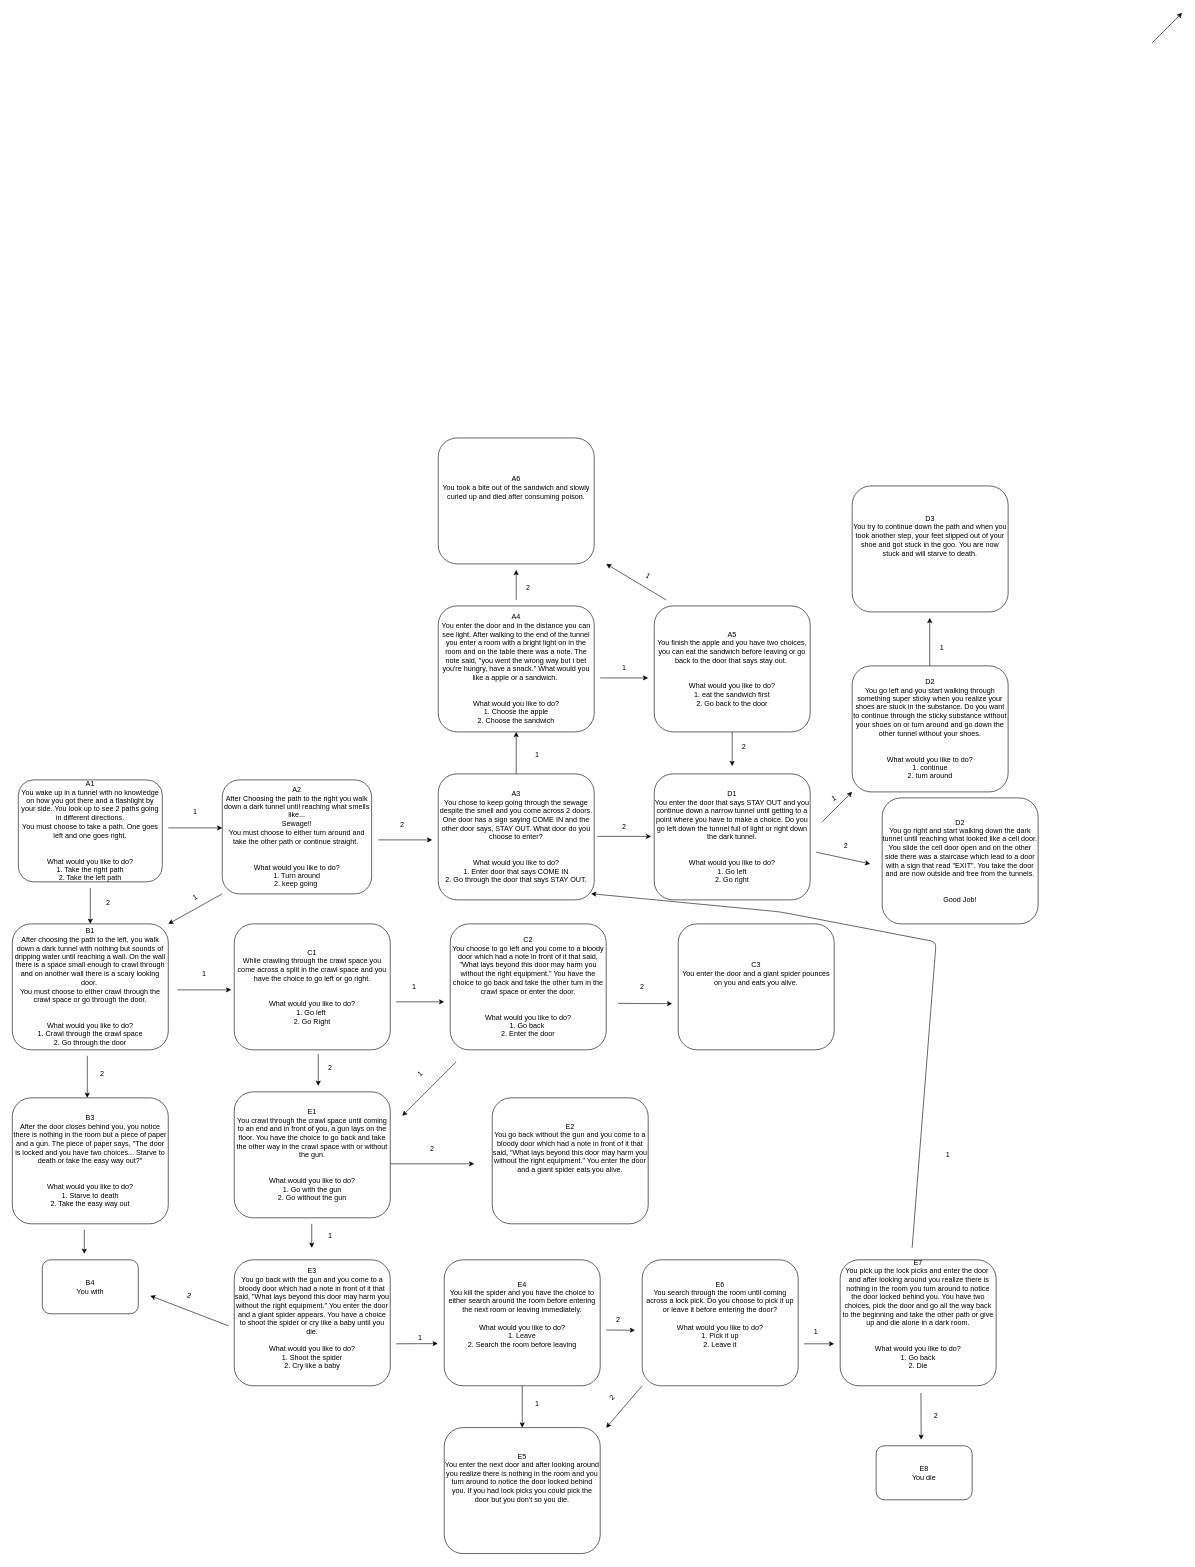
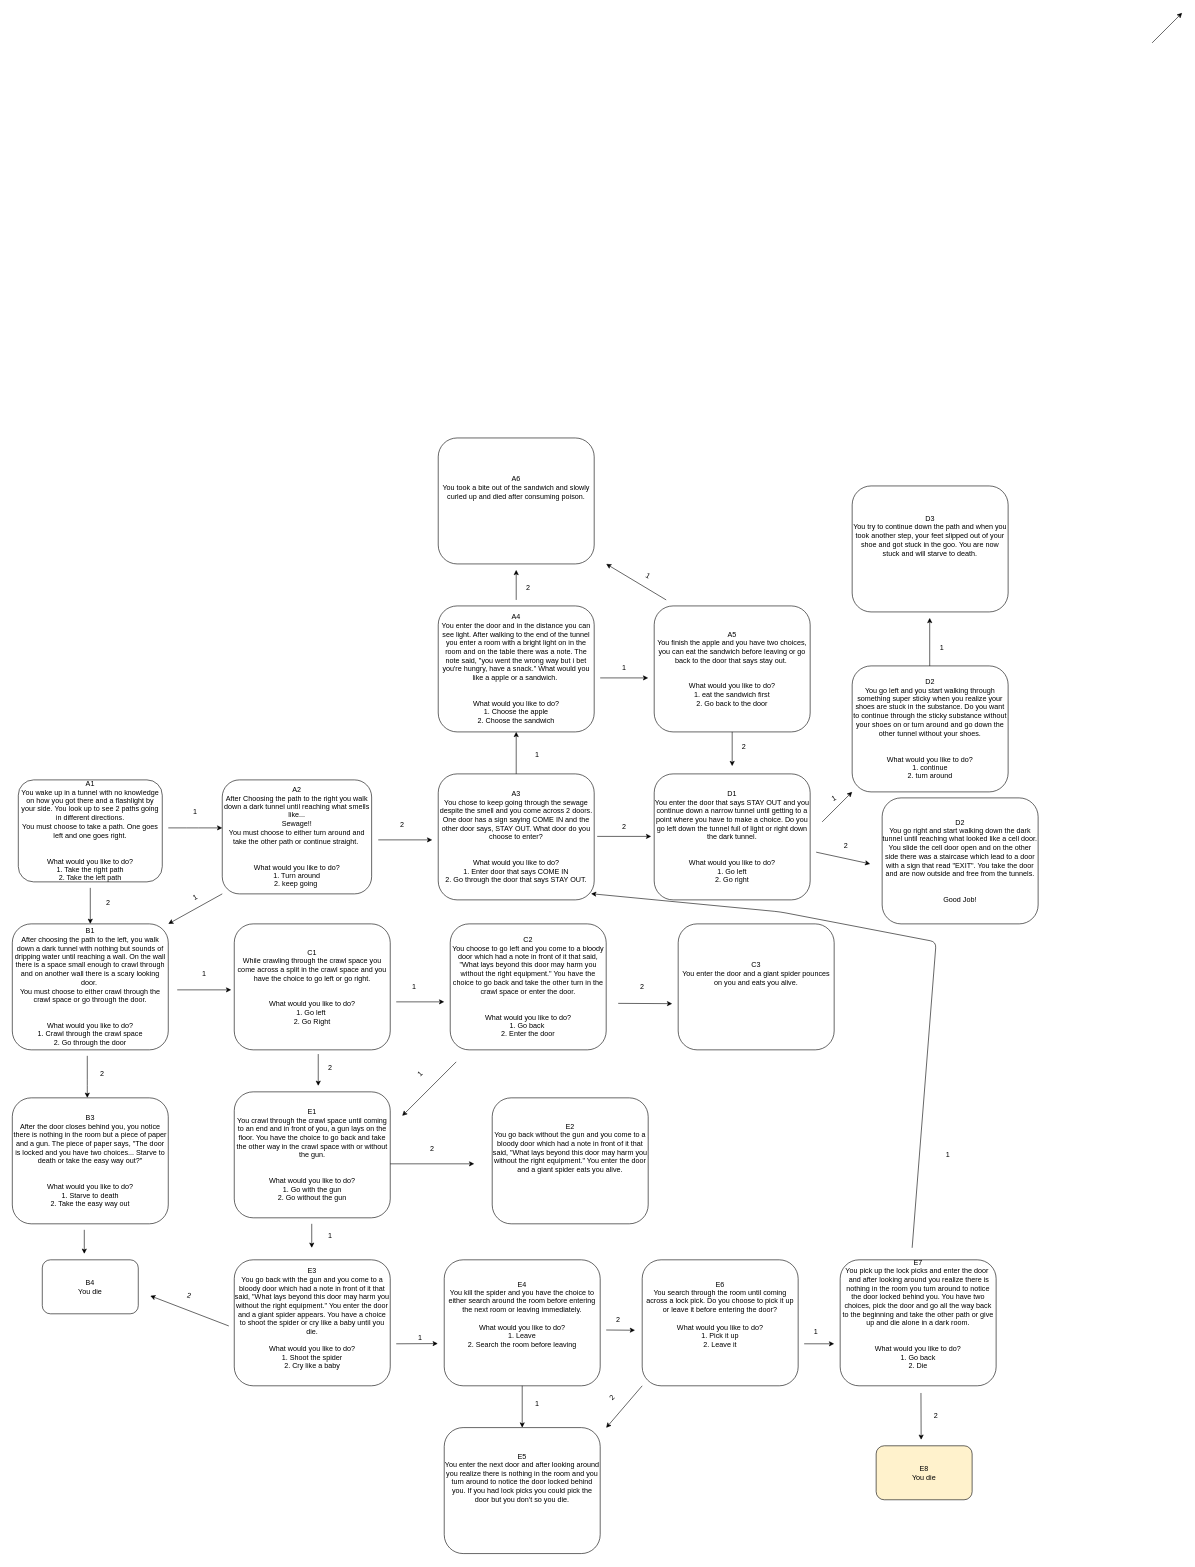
(90, 1287) -> (90, 1287)
(924, 1473) -> (924, 1473)
